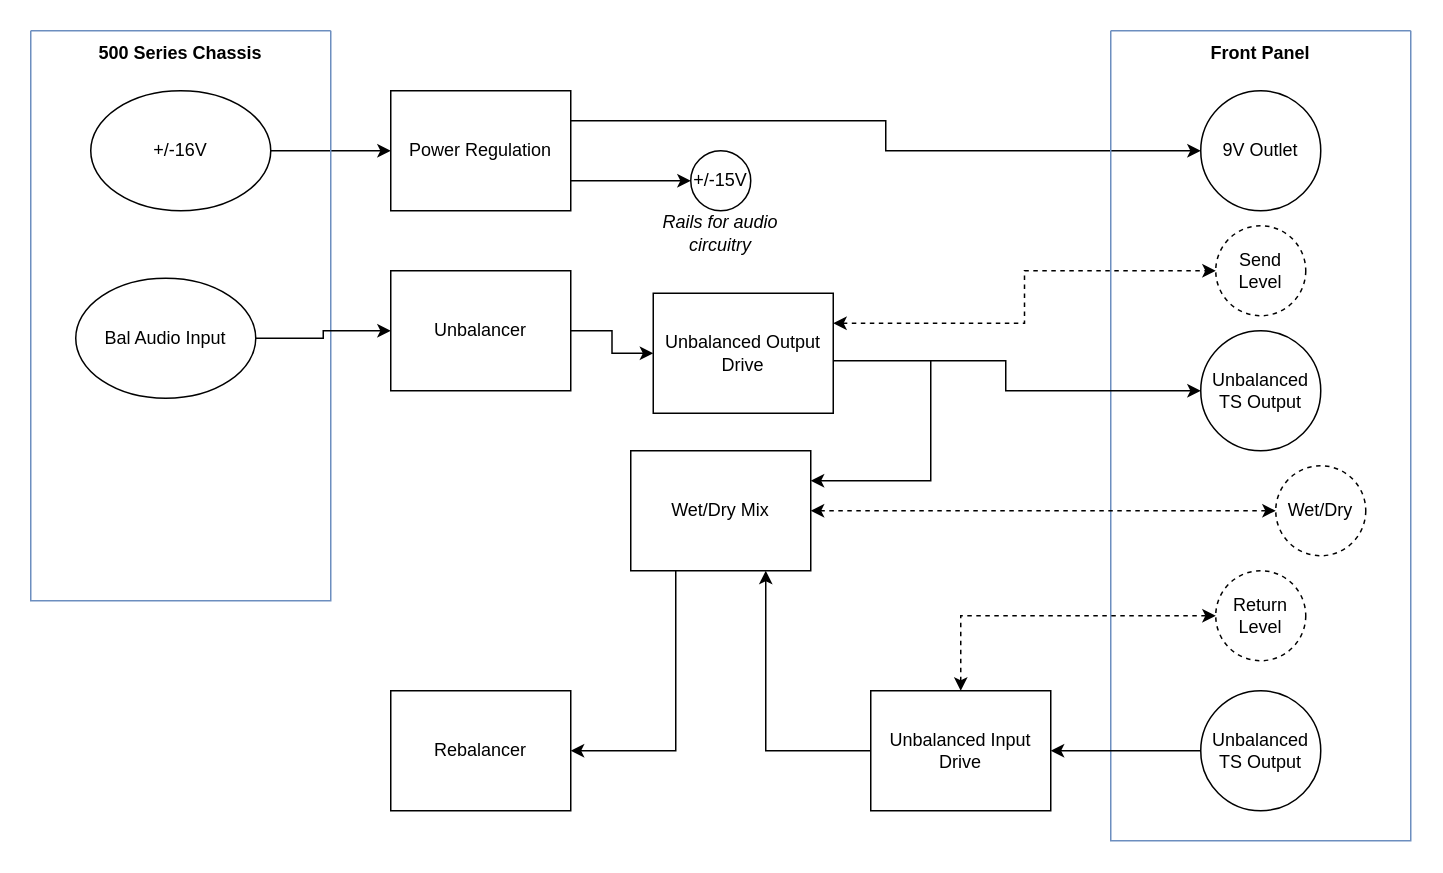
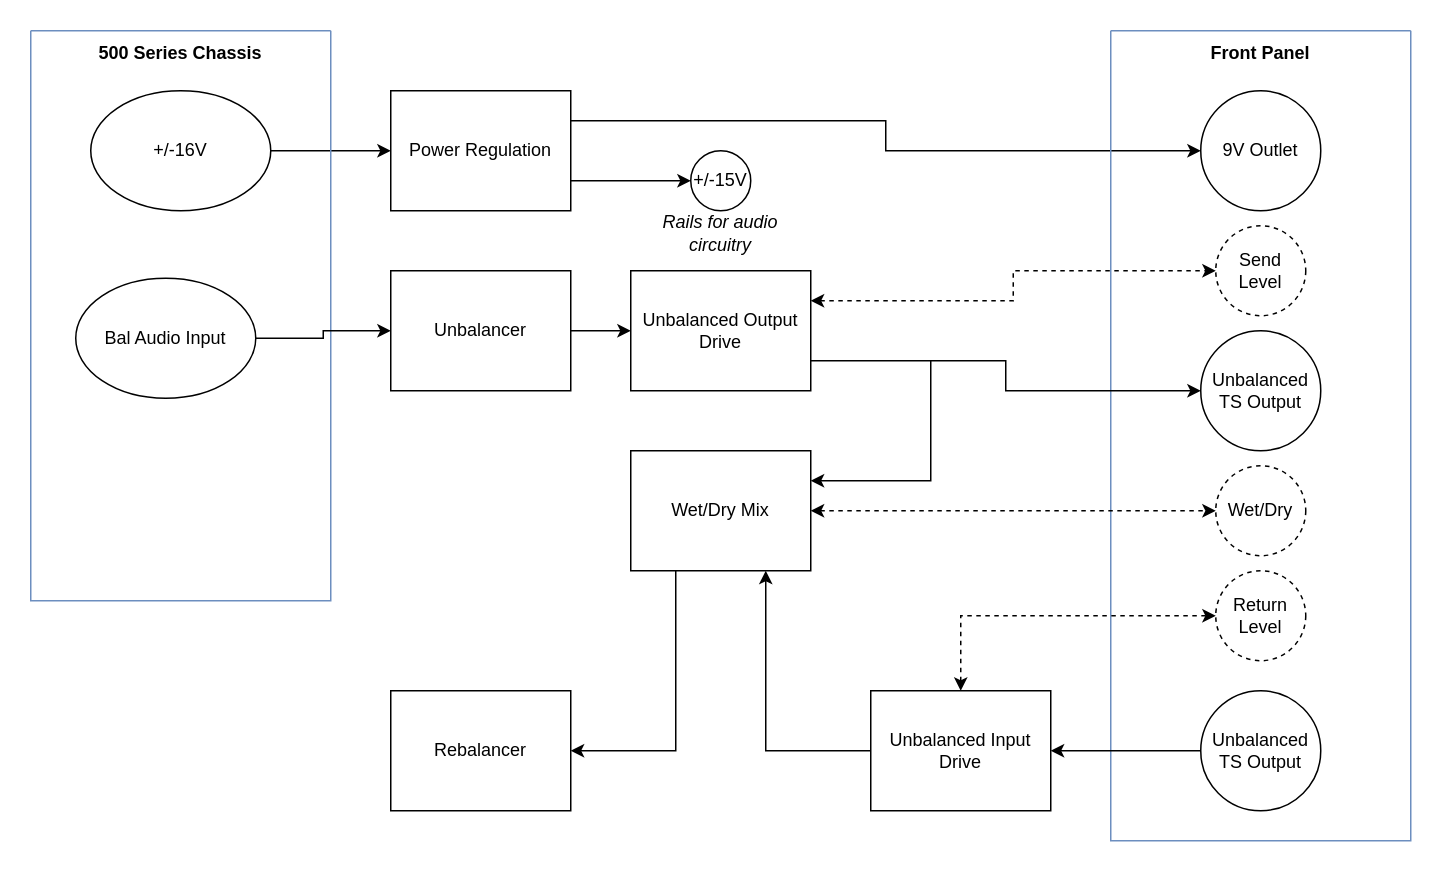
(743, 353) -> (721, 331)
(1321, 511) -> (1261, 511)
